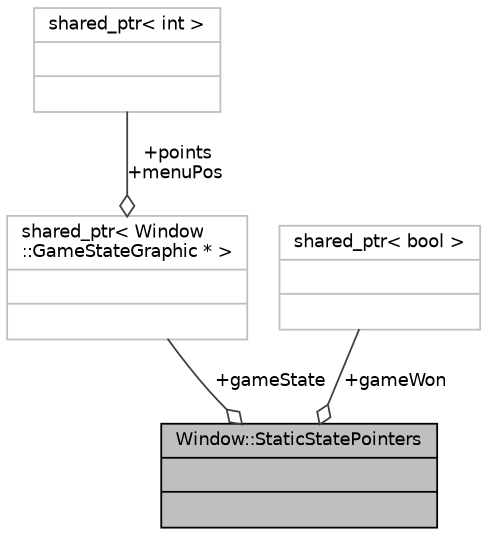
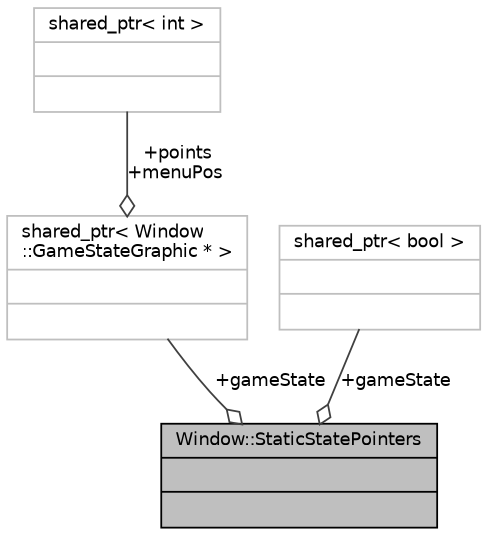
(393, 382) -> (393, 382)
